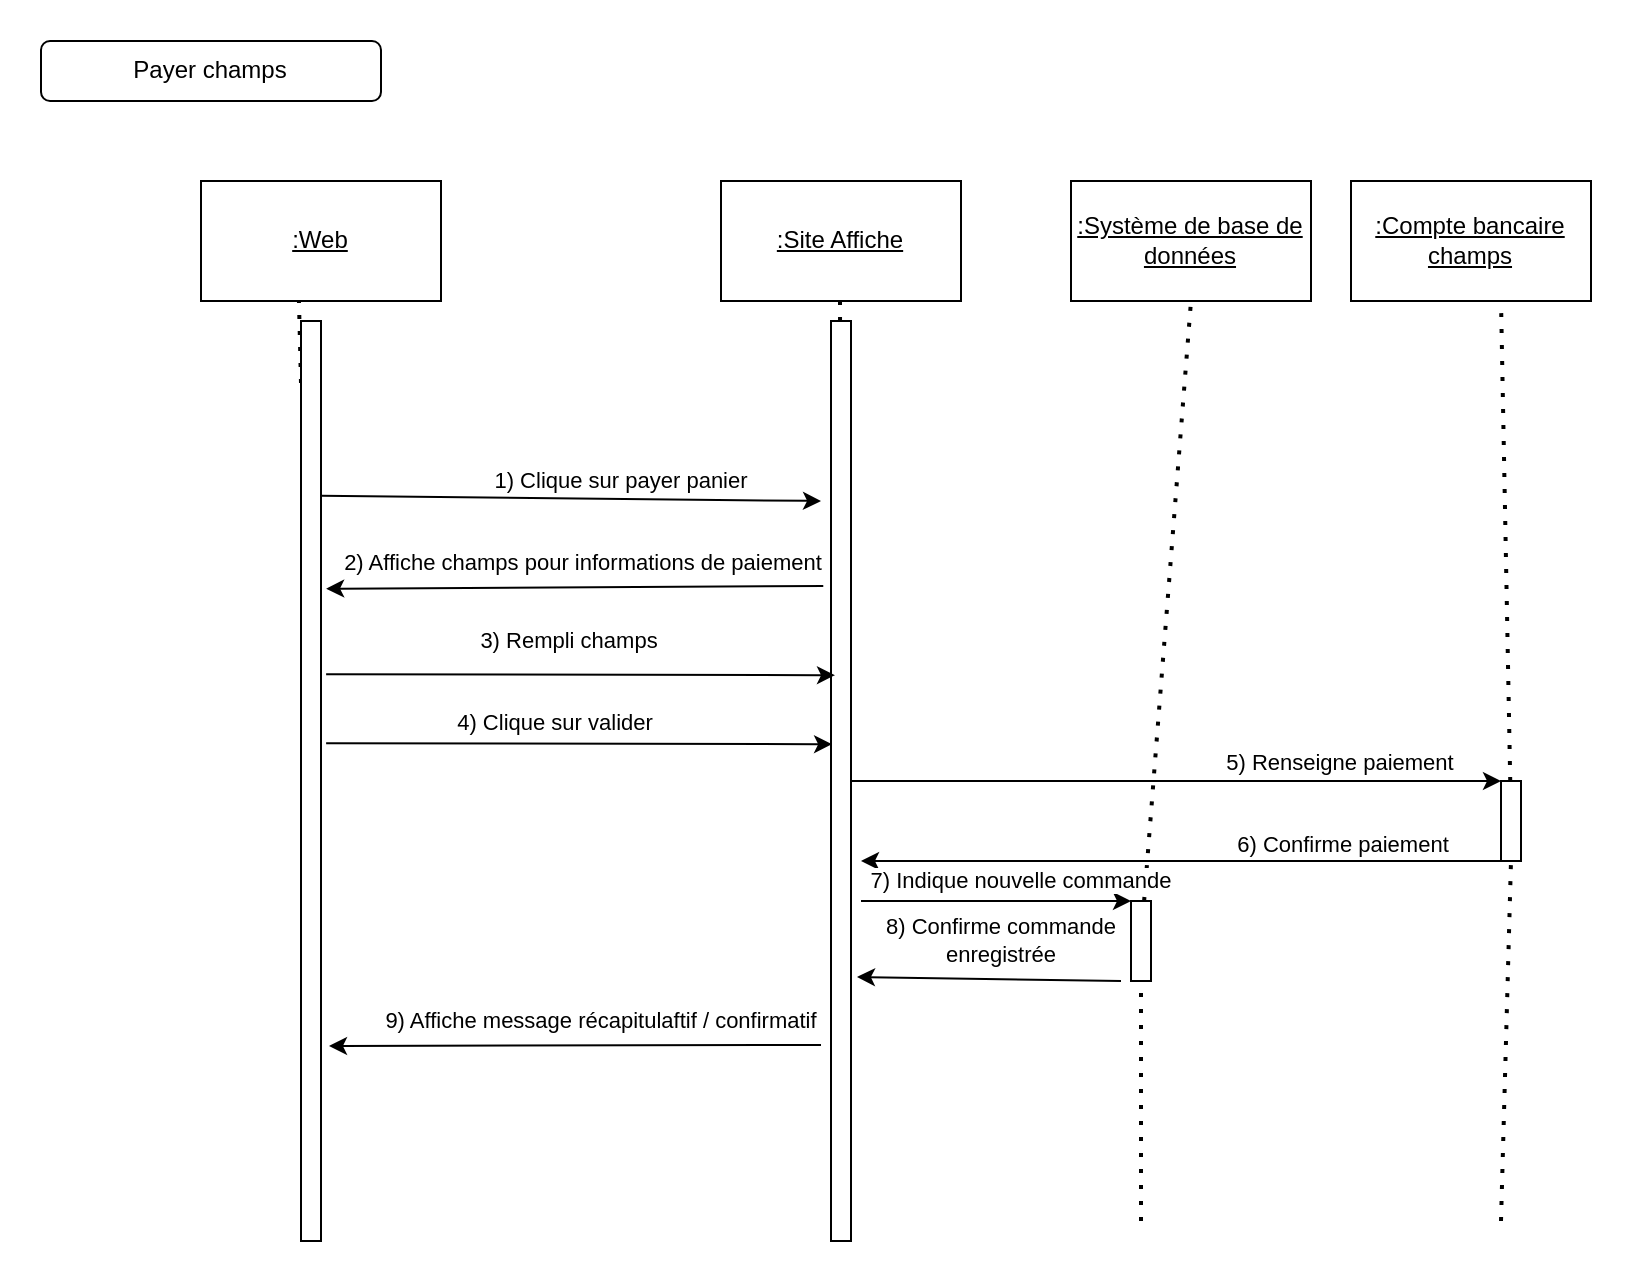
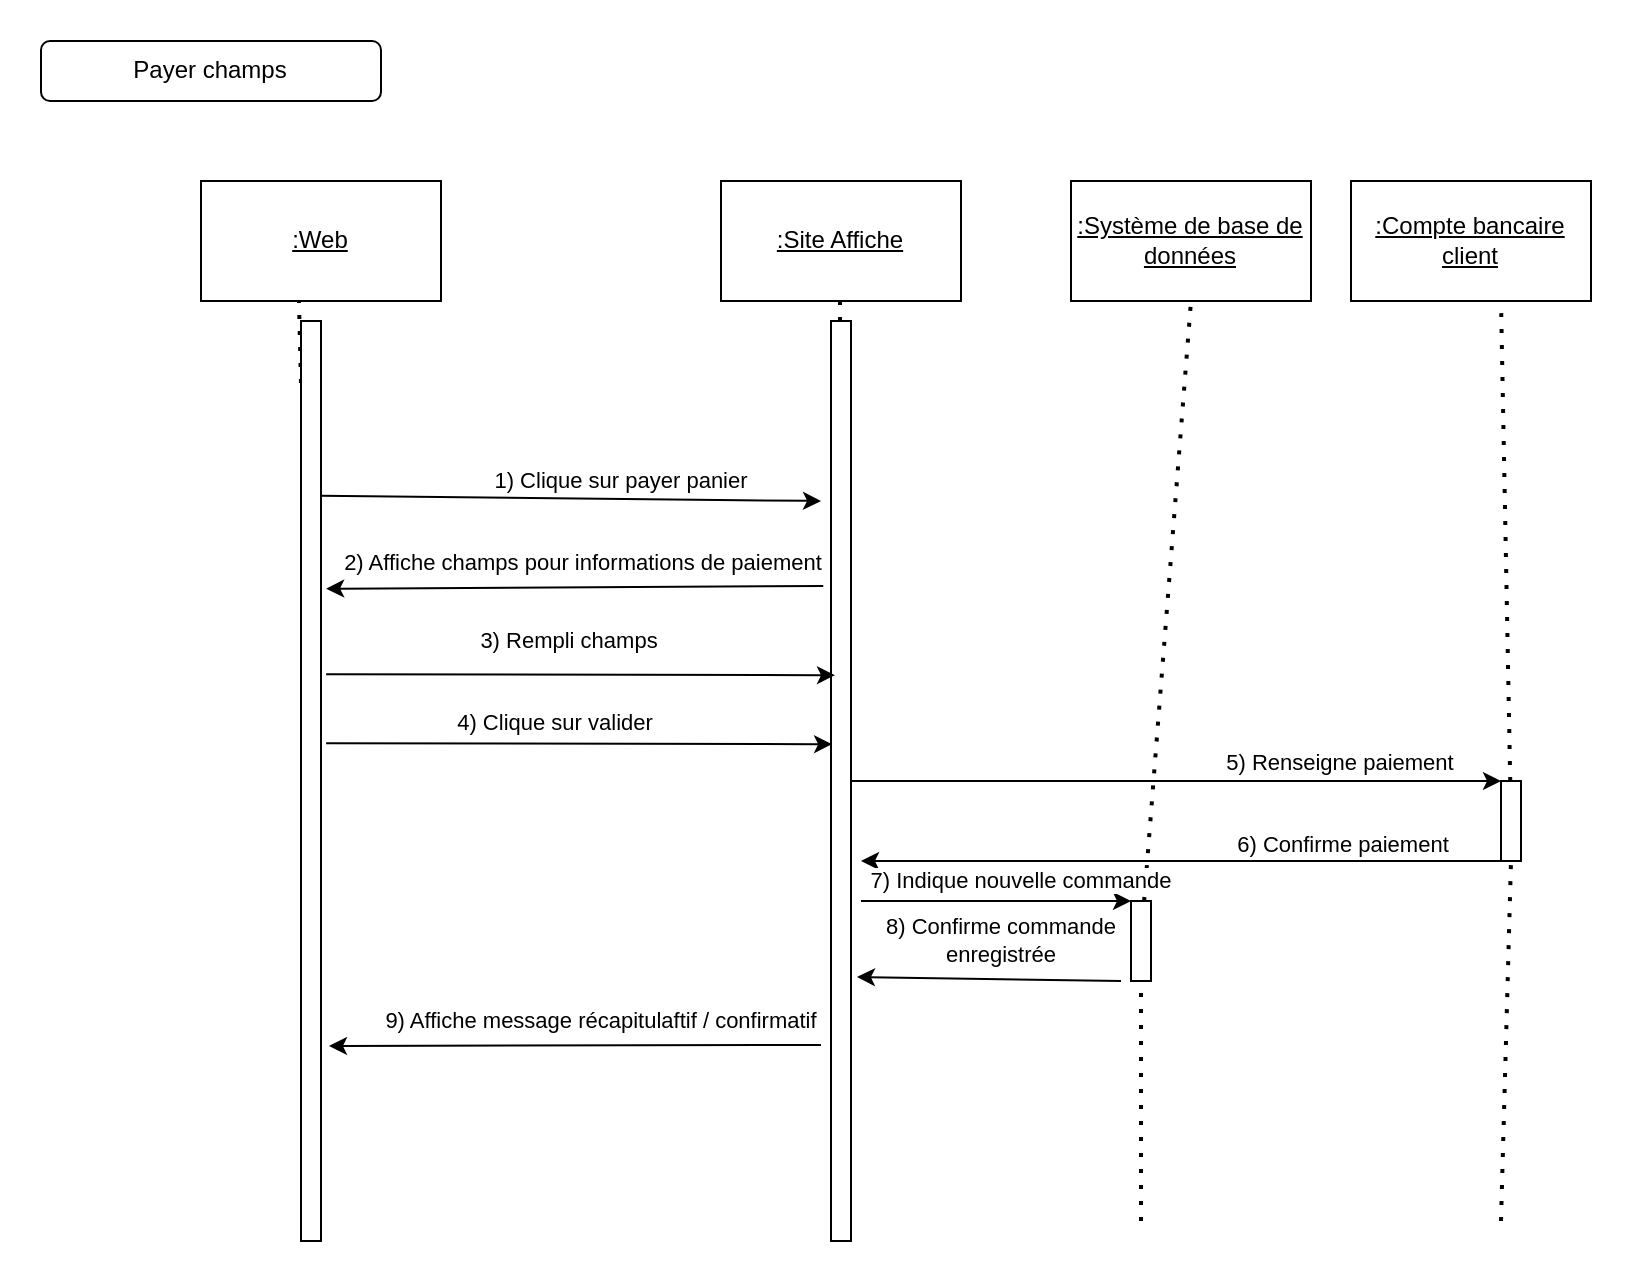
(1471, 241) -> (1471, 241)
